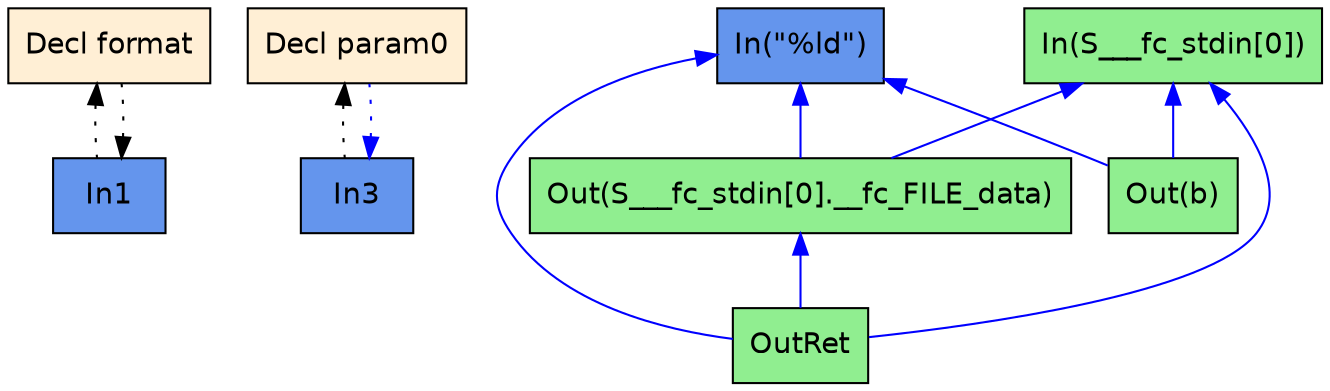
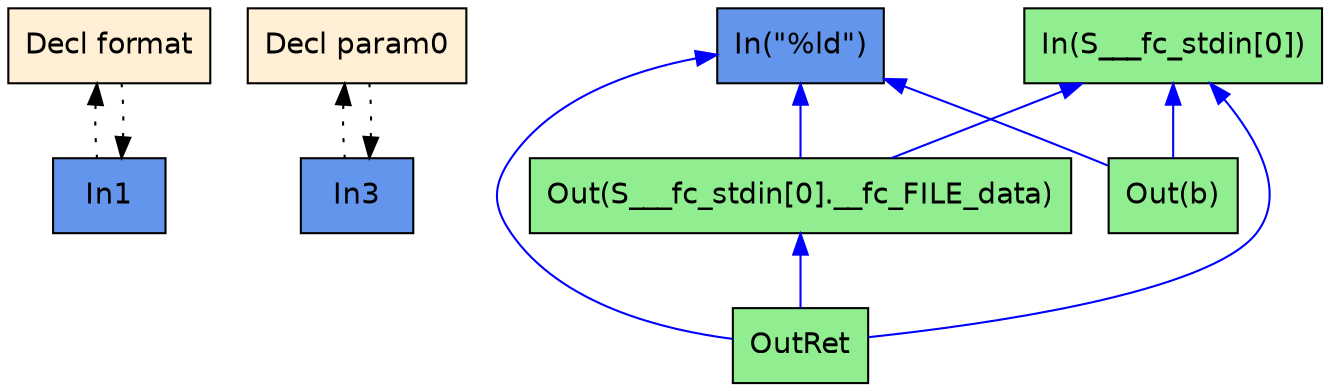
(371, 111) -> (371, 111)
